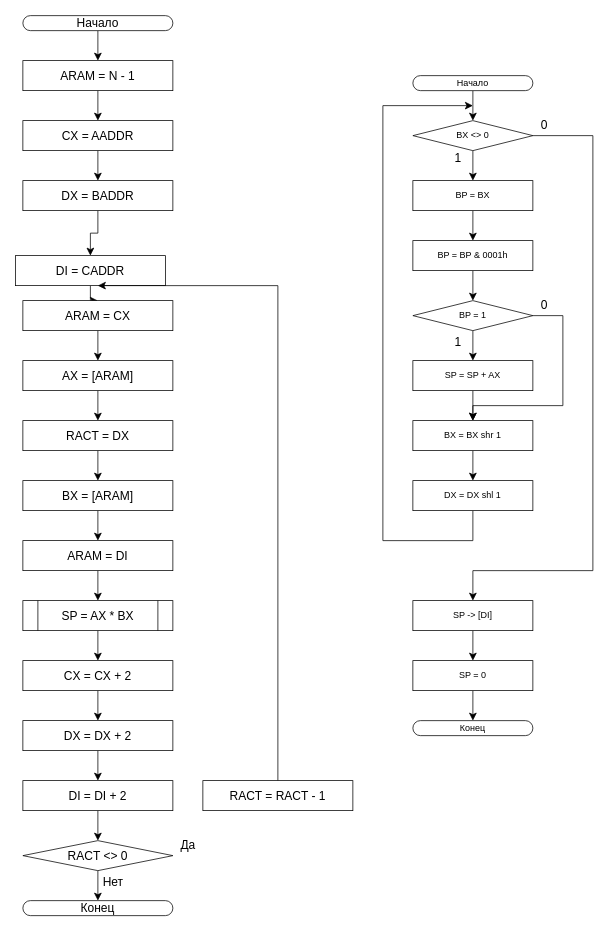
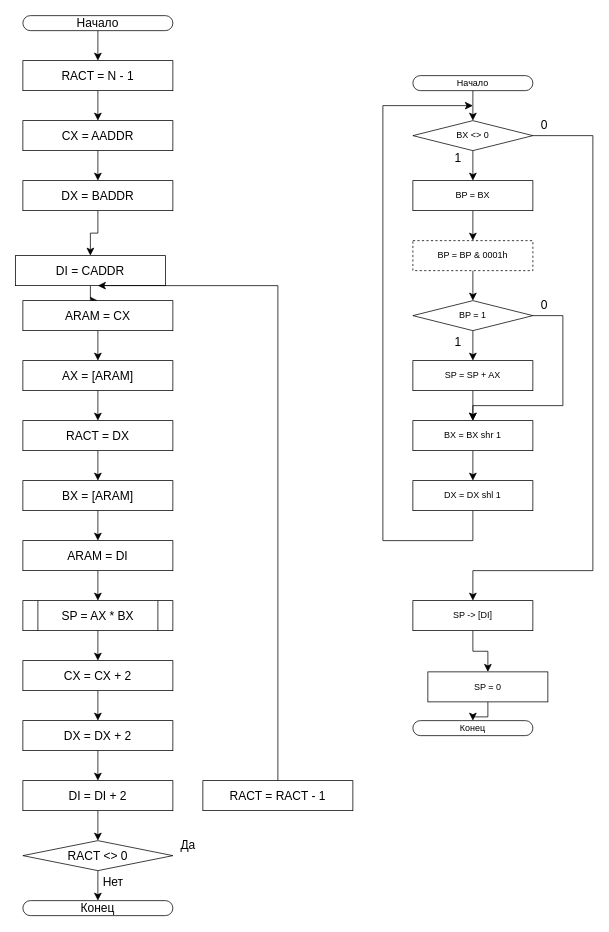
(98, 75) -> (98, 75)
(473, 255) -> (473, 255)
(473, 675) -> (488, 687)
